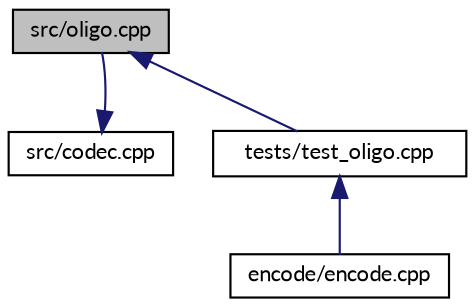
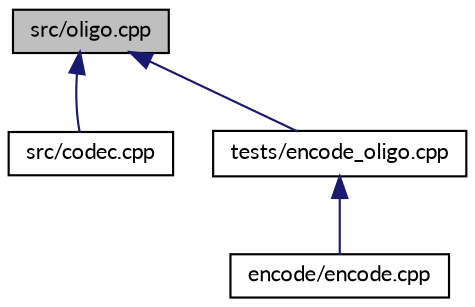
(105, 82) -> (77, 104)
(340, 154) -> (340, 154)
